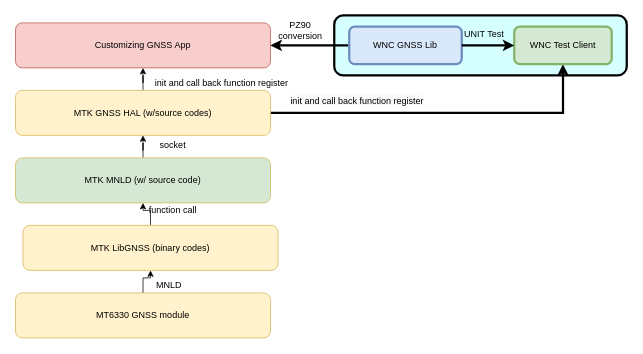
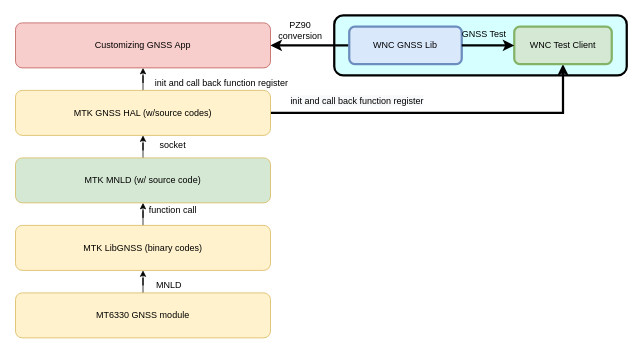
(484, 34) -> (484, 34)
(150, 248) -> (143, 248)
